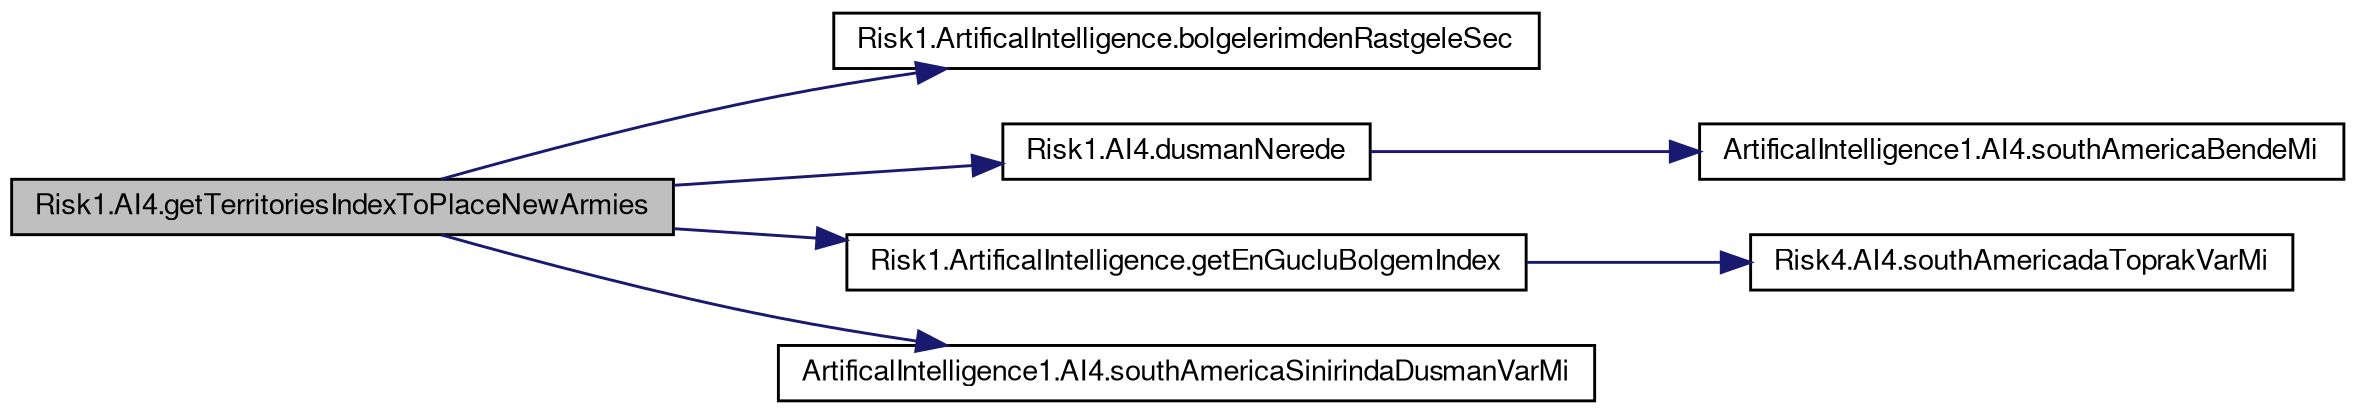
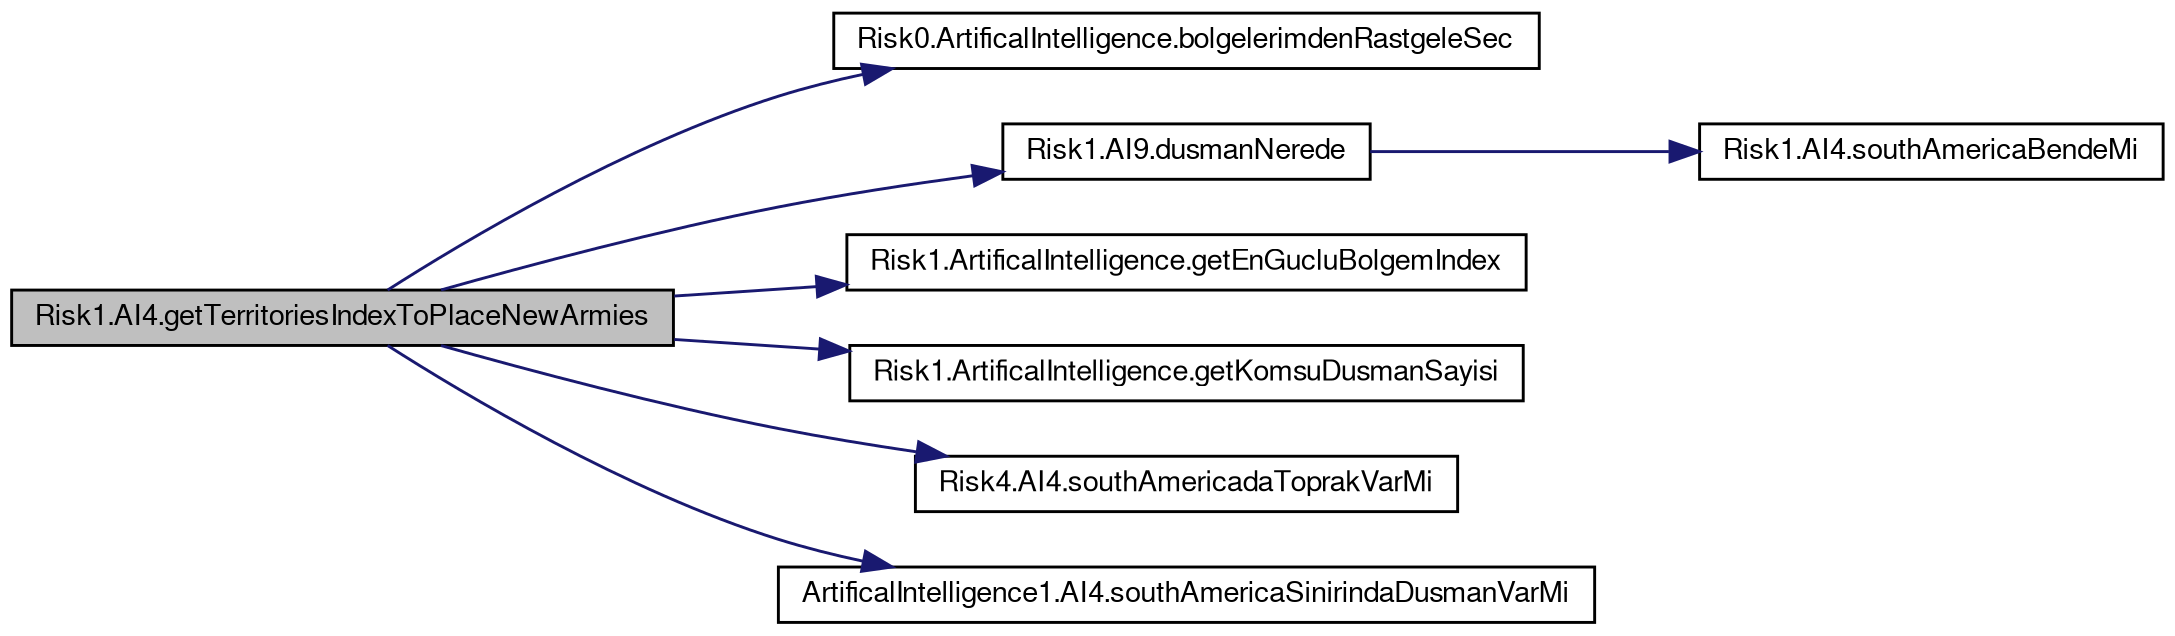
(1187, 41) -> (1187, 41)
(1187, 152) -> (1187, 152)
(2022, 152) -> (1931, 152)
(1624, 262) -> (677, 407)
none -> (1187, 373)
